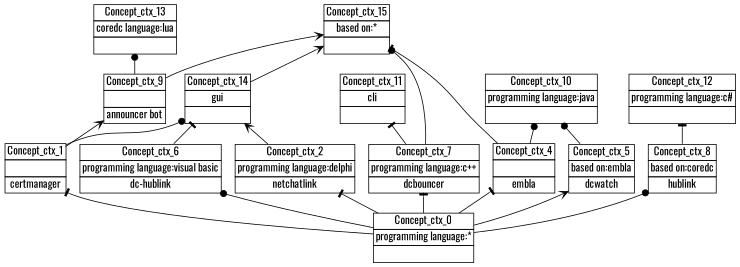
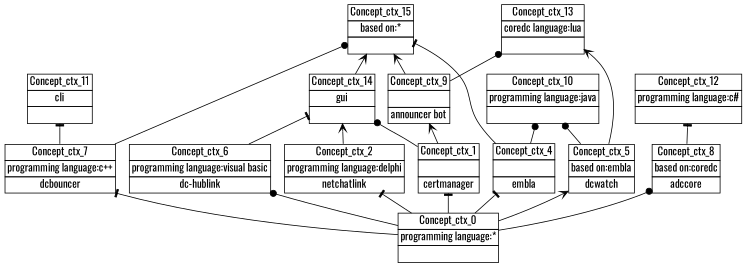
none -> (613, 96)
(682, 185) -> (686, 185)
